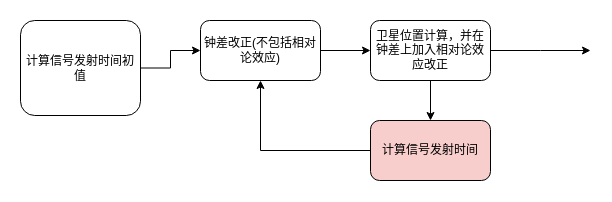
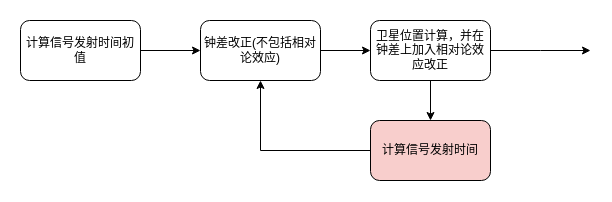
(81, 68) -> (81, 51)
